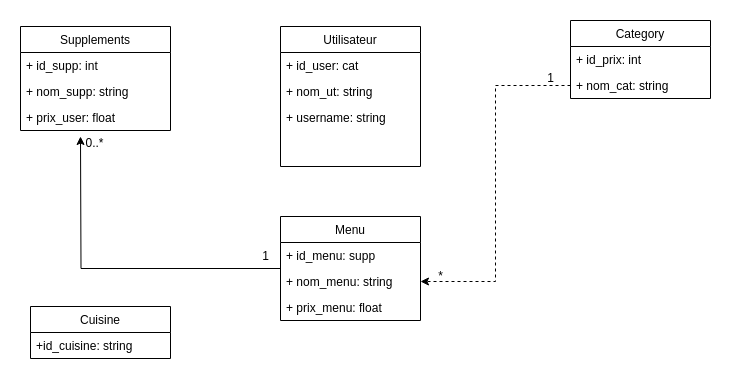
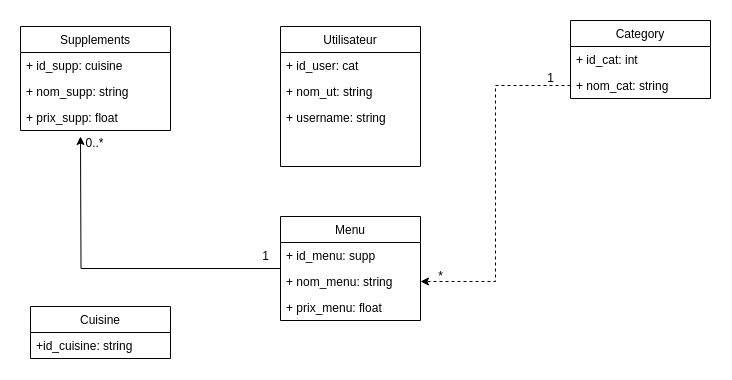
(614, 60) -> (612, 60)
(65, 66) -> (77, 66)
(79, 118) -> (79, 118)
